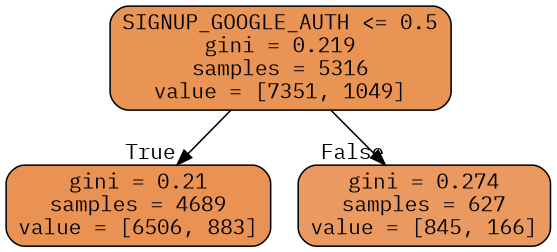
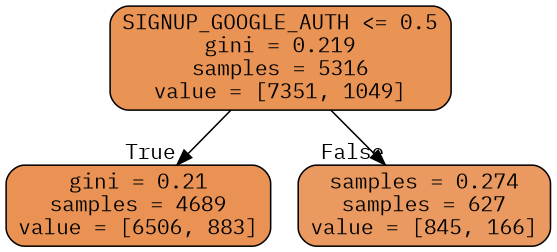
(424, 206) -> (424, 206)
